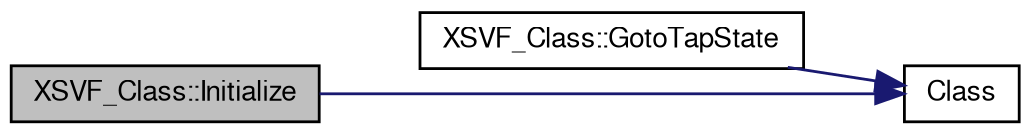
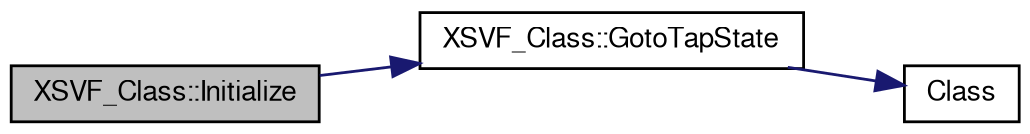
(597, 94) -> (356, 71)
